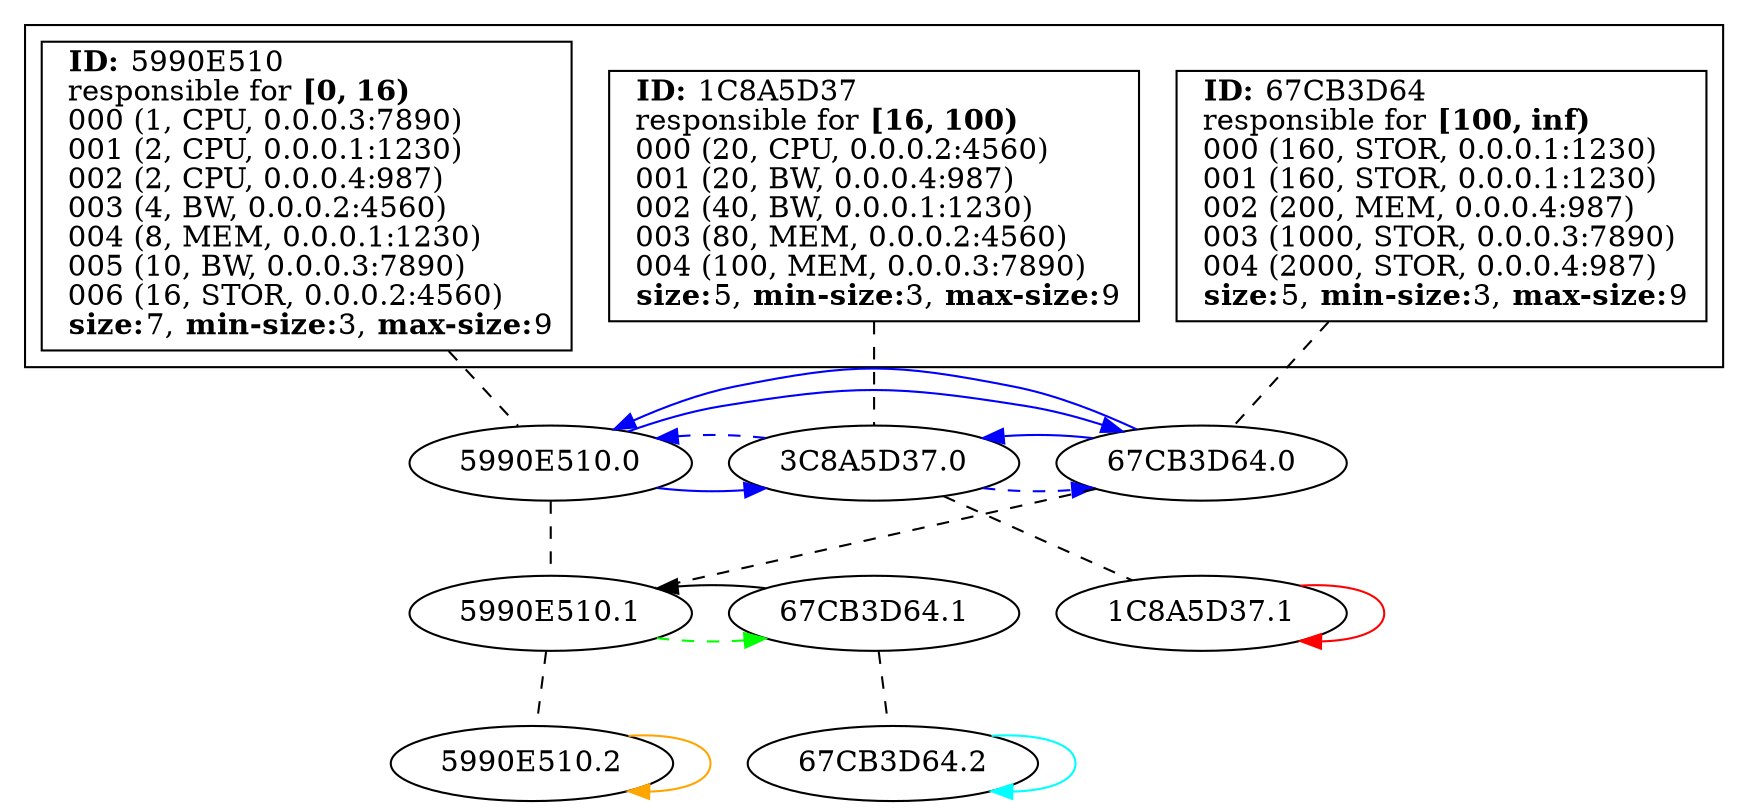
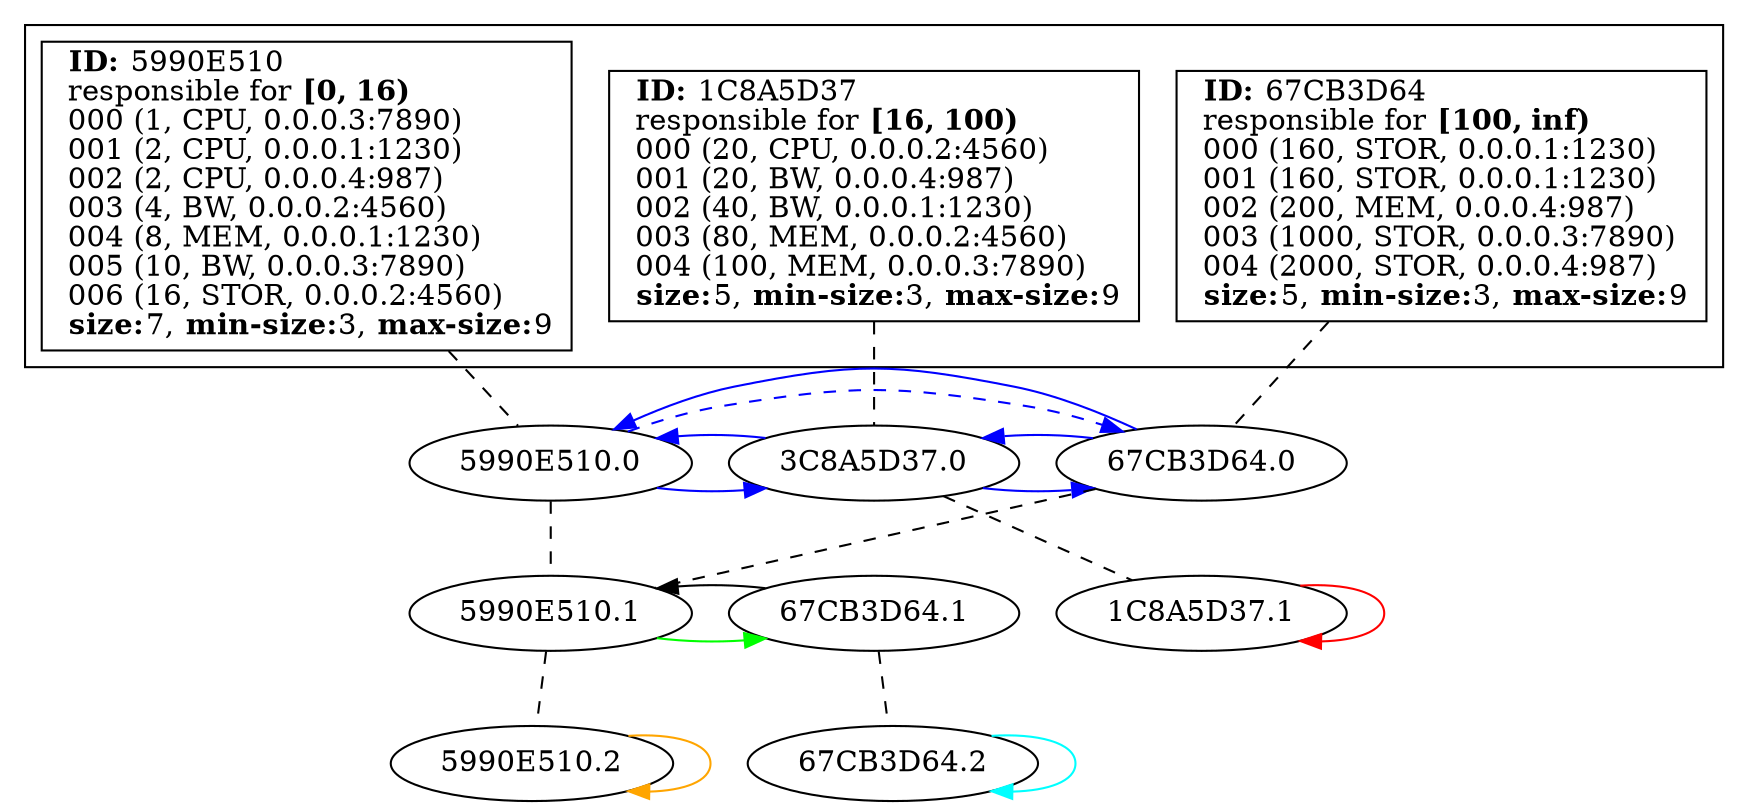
(853, 391) -> (853, 391)
(722, 435) -> (722, 435)
(1027, 491) -> (1027, 491)
(700, 641) -> (700, 641)
